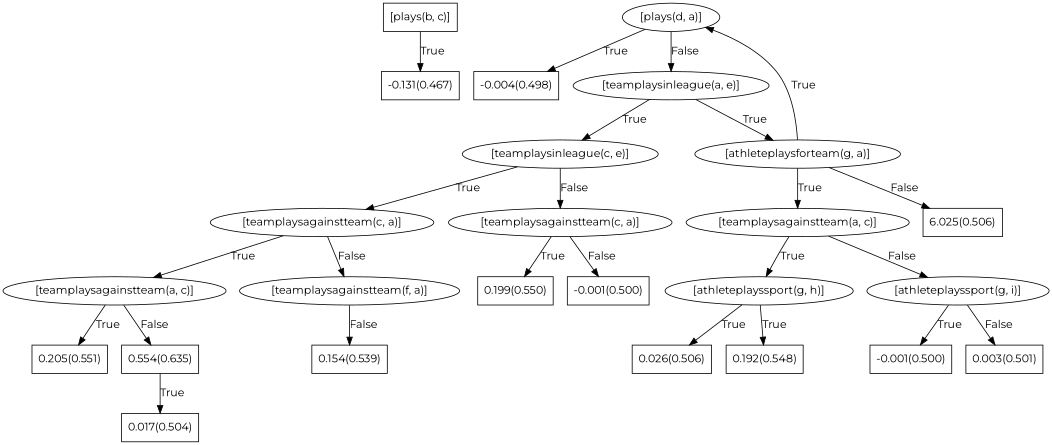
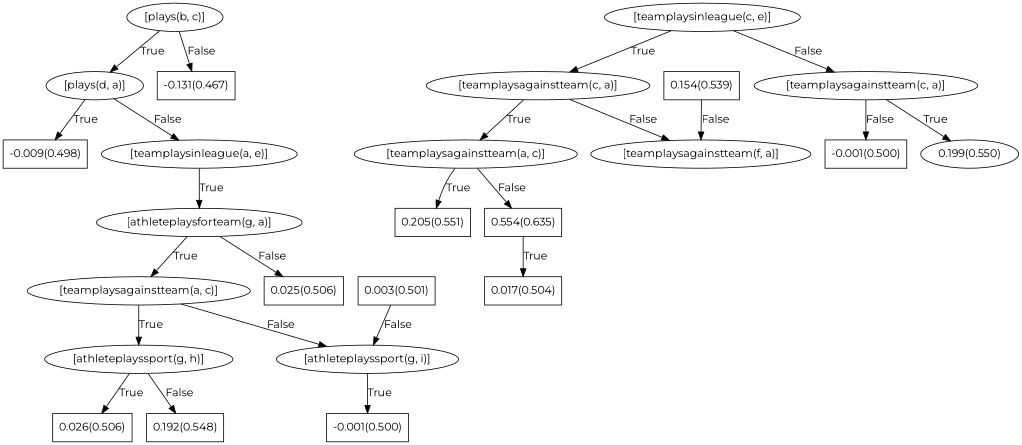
(420, 17) -> (175, 17)
(433, 51) -> (202, 51)
(775, 70) -> (138, 49)
(516, 86) -> (45, 154)
(619, 118) -> none
(963, 222) -> (304, 291)
(515, 291) -> (970, 154)
(350, 321) -> (701, 116)
(979, 322) -> (384, 321)
(774, 325) -> (180, 393)
